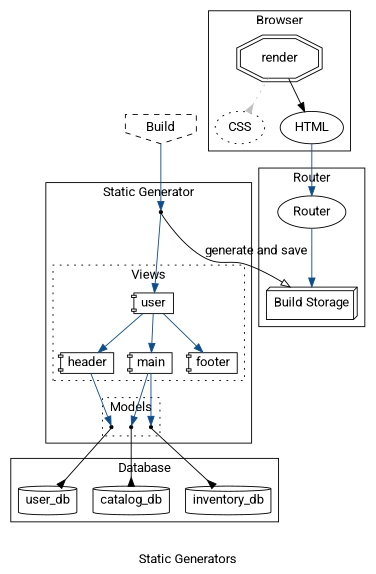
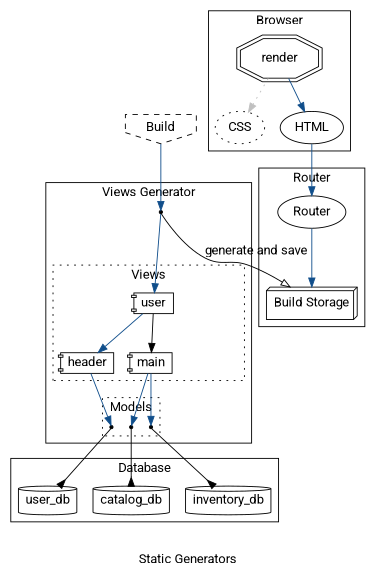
(261, 91) -> (261, 91)
(295, 91) -> (295, 91)
(149, 193) -> (149, 193)
(153, 329) -> (153, 329)
(213, 363) -> none
